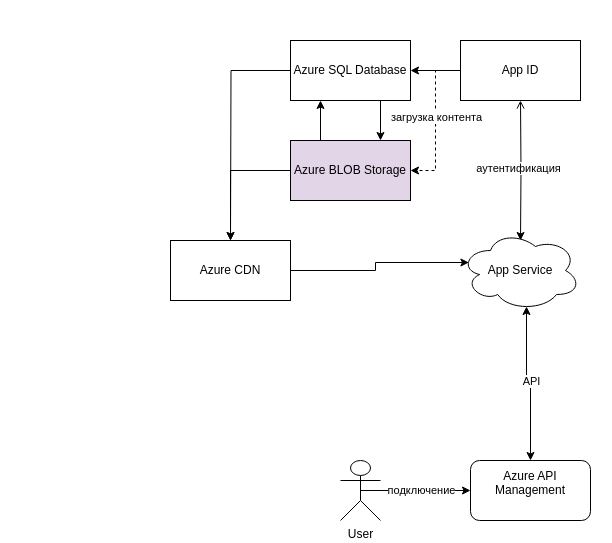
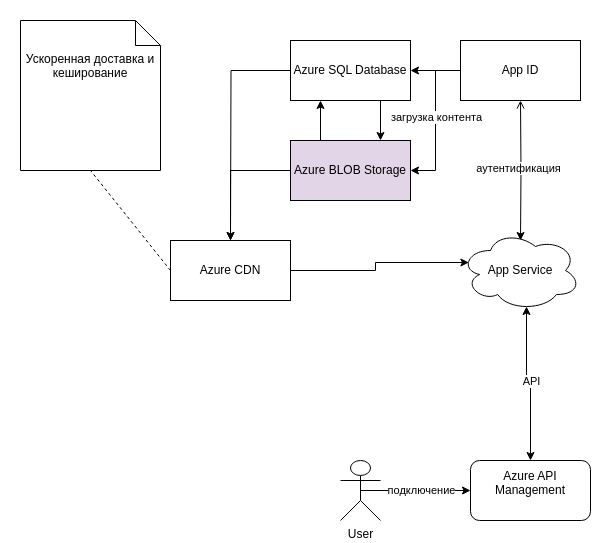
none -> (91, 96)
(436, 156) -> (436, 156)
none -> (131, 221)
